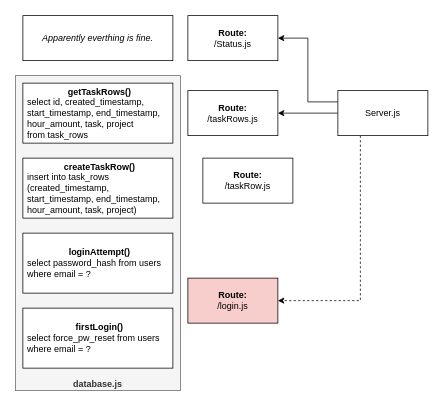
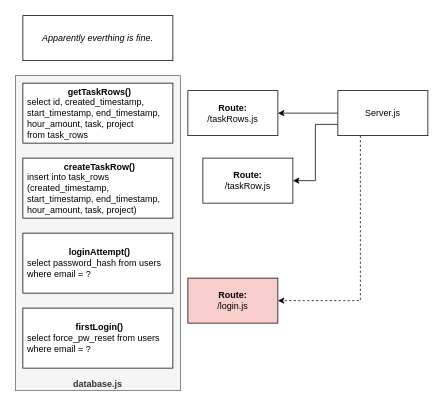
(233, 38) -> none
(308, 102) -> none
none -> (315, 149)
